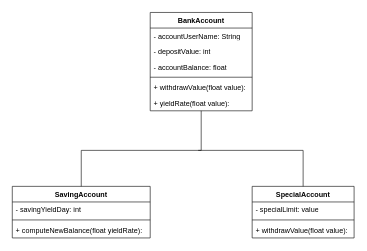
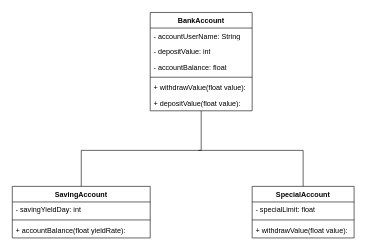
(198, 104) -> (202, 108)
(291, 210) -> (291, 210)
(82, 235) -> (78, 231)
